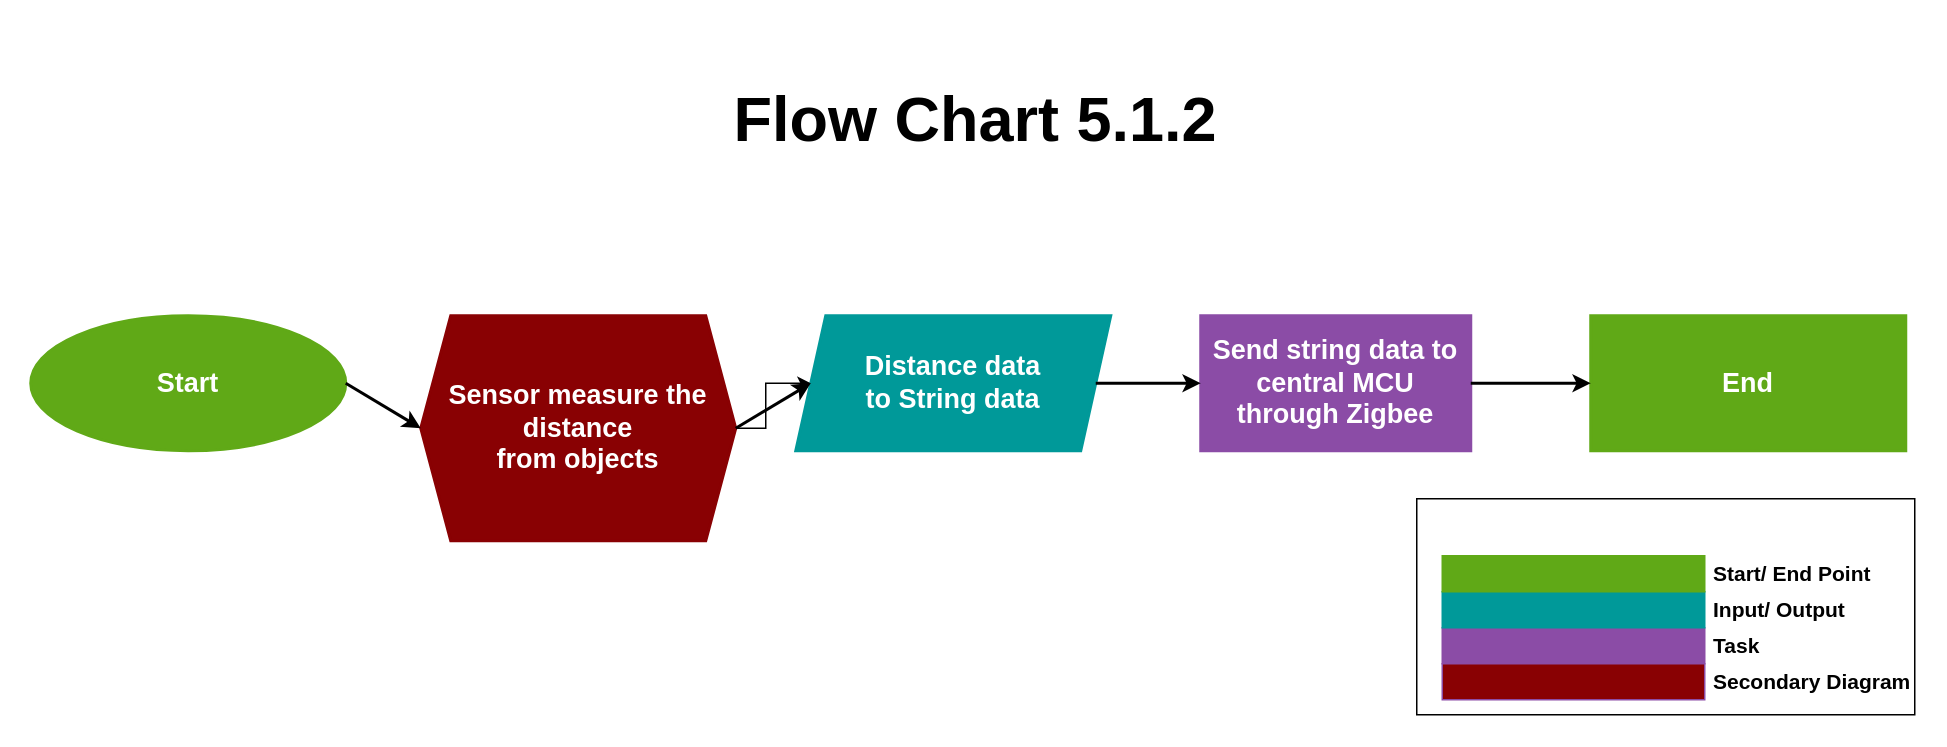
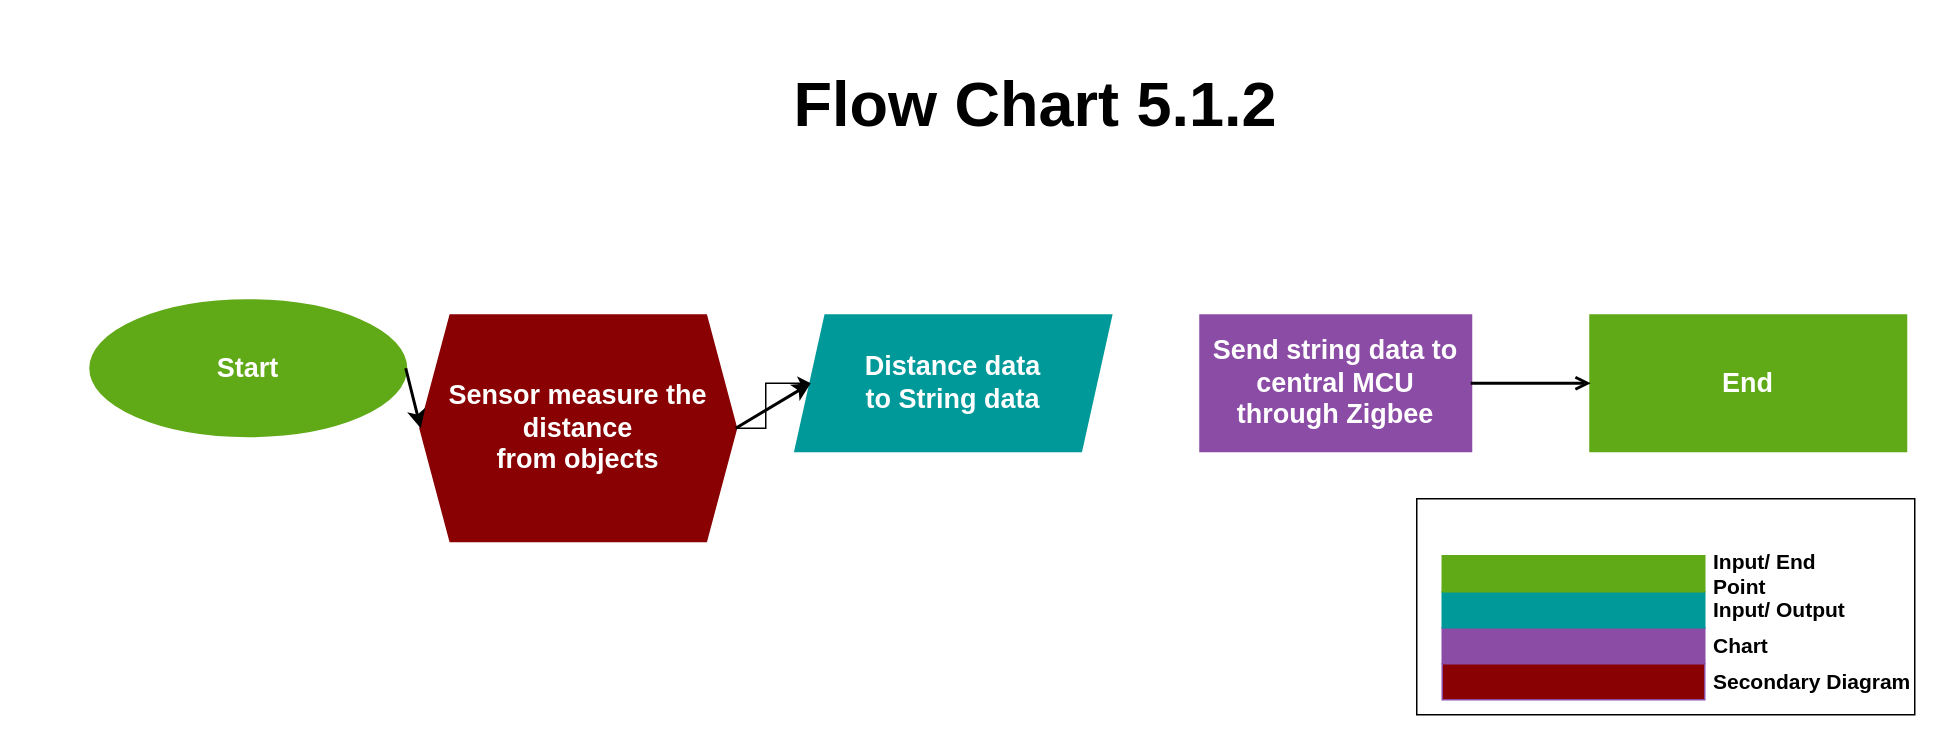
(976, 121) -> (1036, 106)
(188, 383) -> (248, 368)
(1142, 383) -> none
(1576, 383) -> (1577, 383)
(1794, 574) -> (1794, 574)
(1737, 646) -> (1743, 646)
